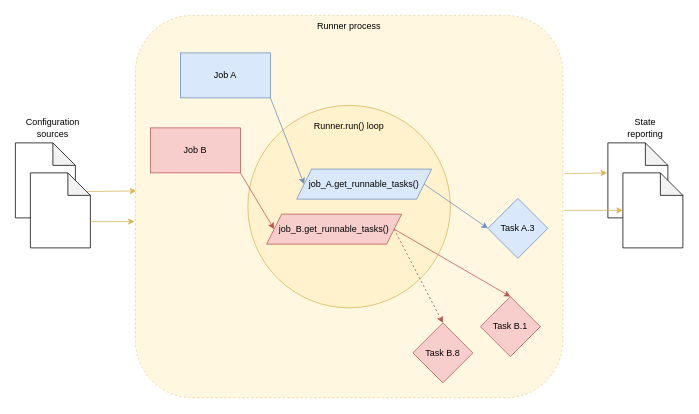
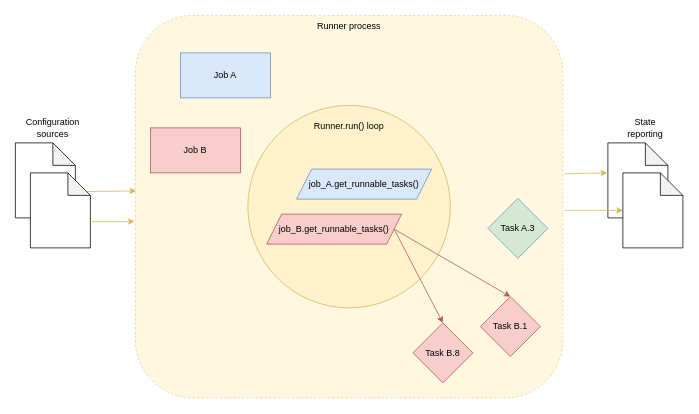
(286, 138) -> none
(256, 199) -> none
(454, 205) -> none
(518, 228) -> (518, 228)
(418, 275) -> (418, 275)
